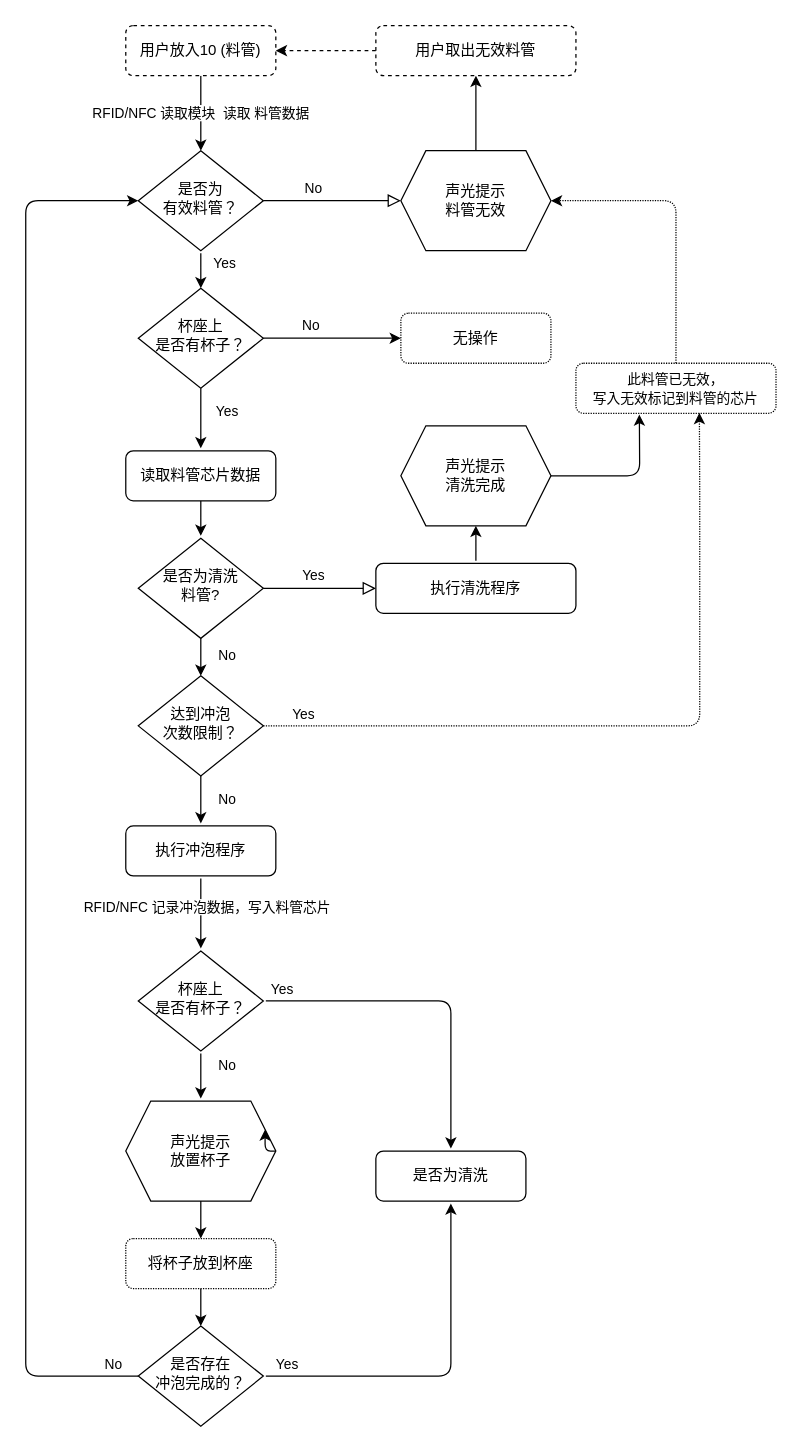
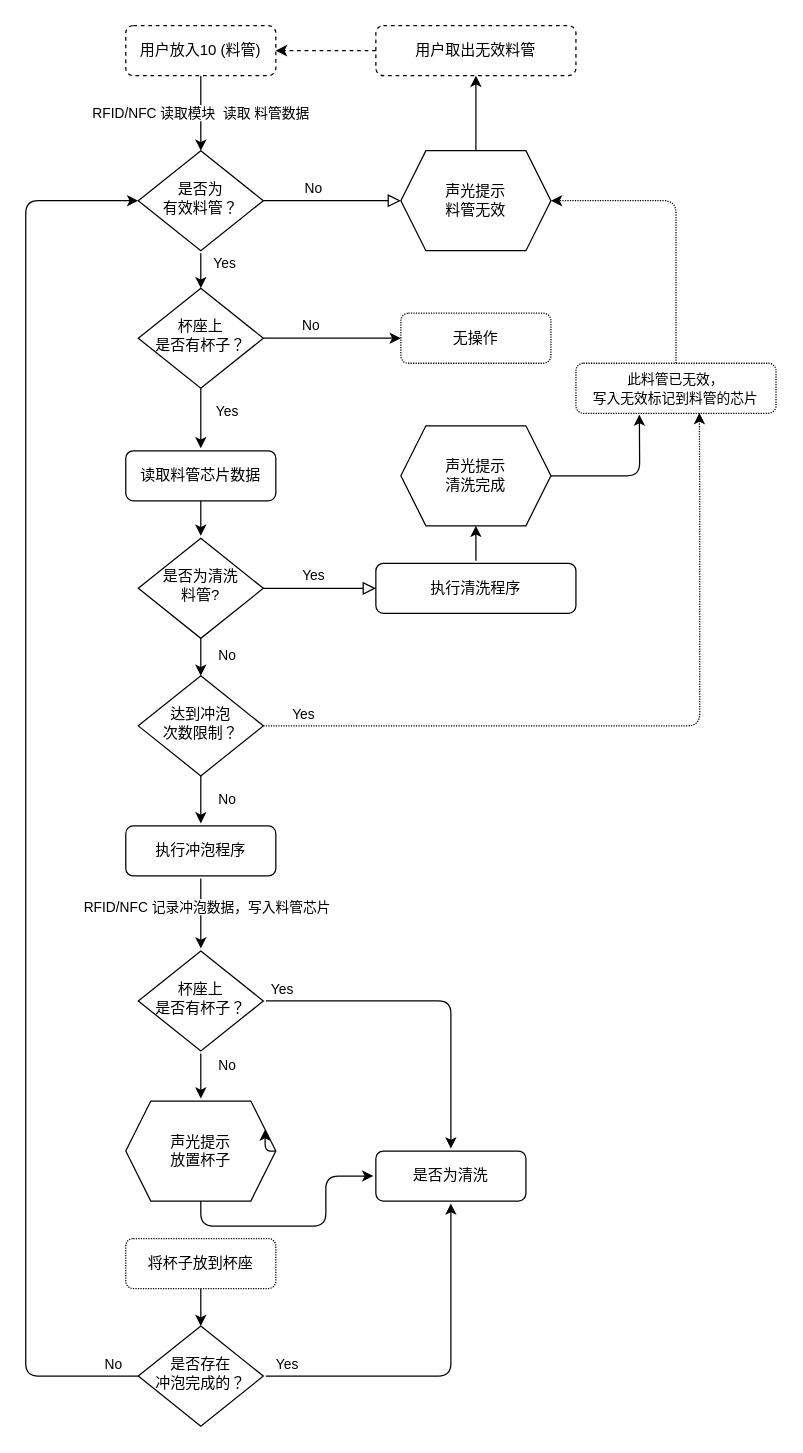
(201, 1223) -> (297, 1226)
